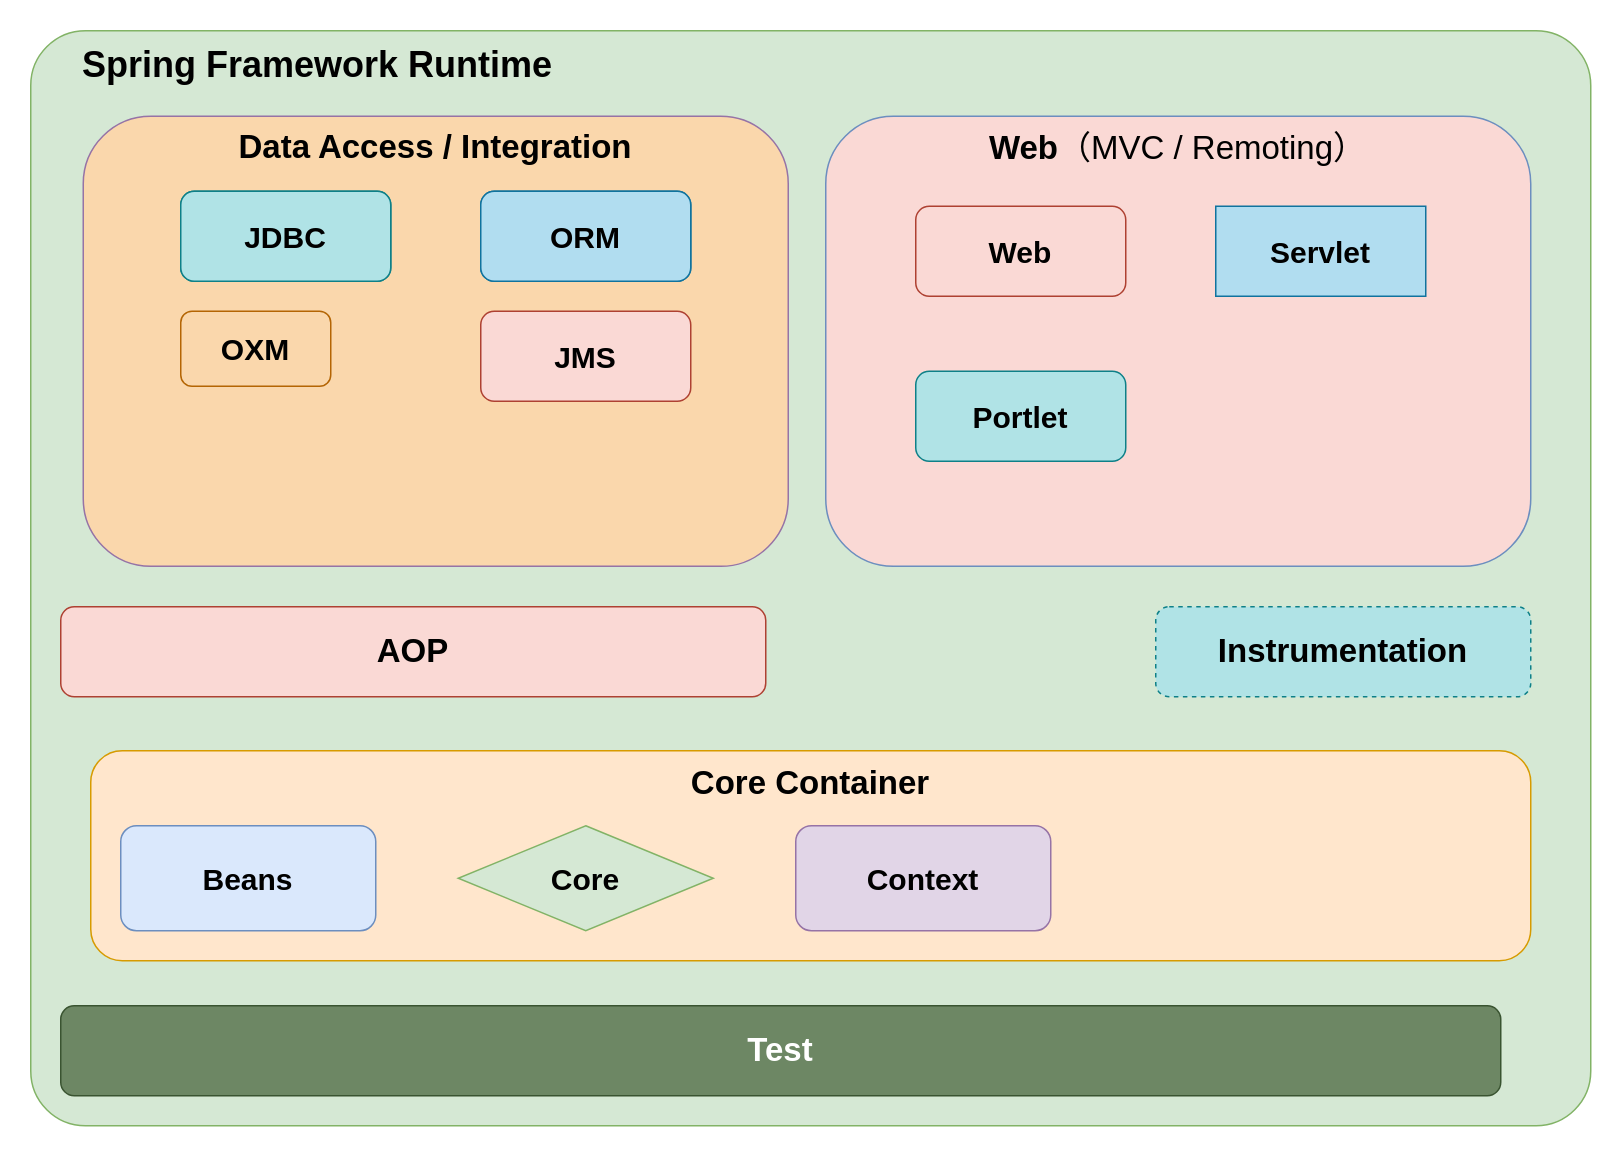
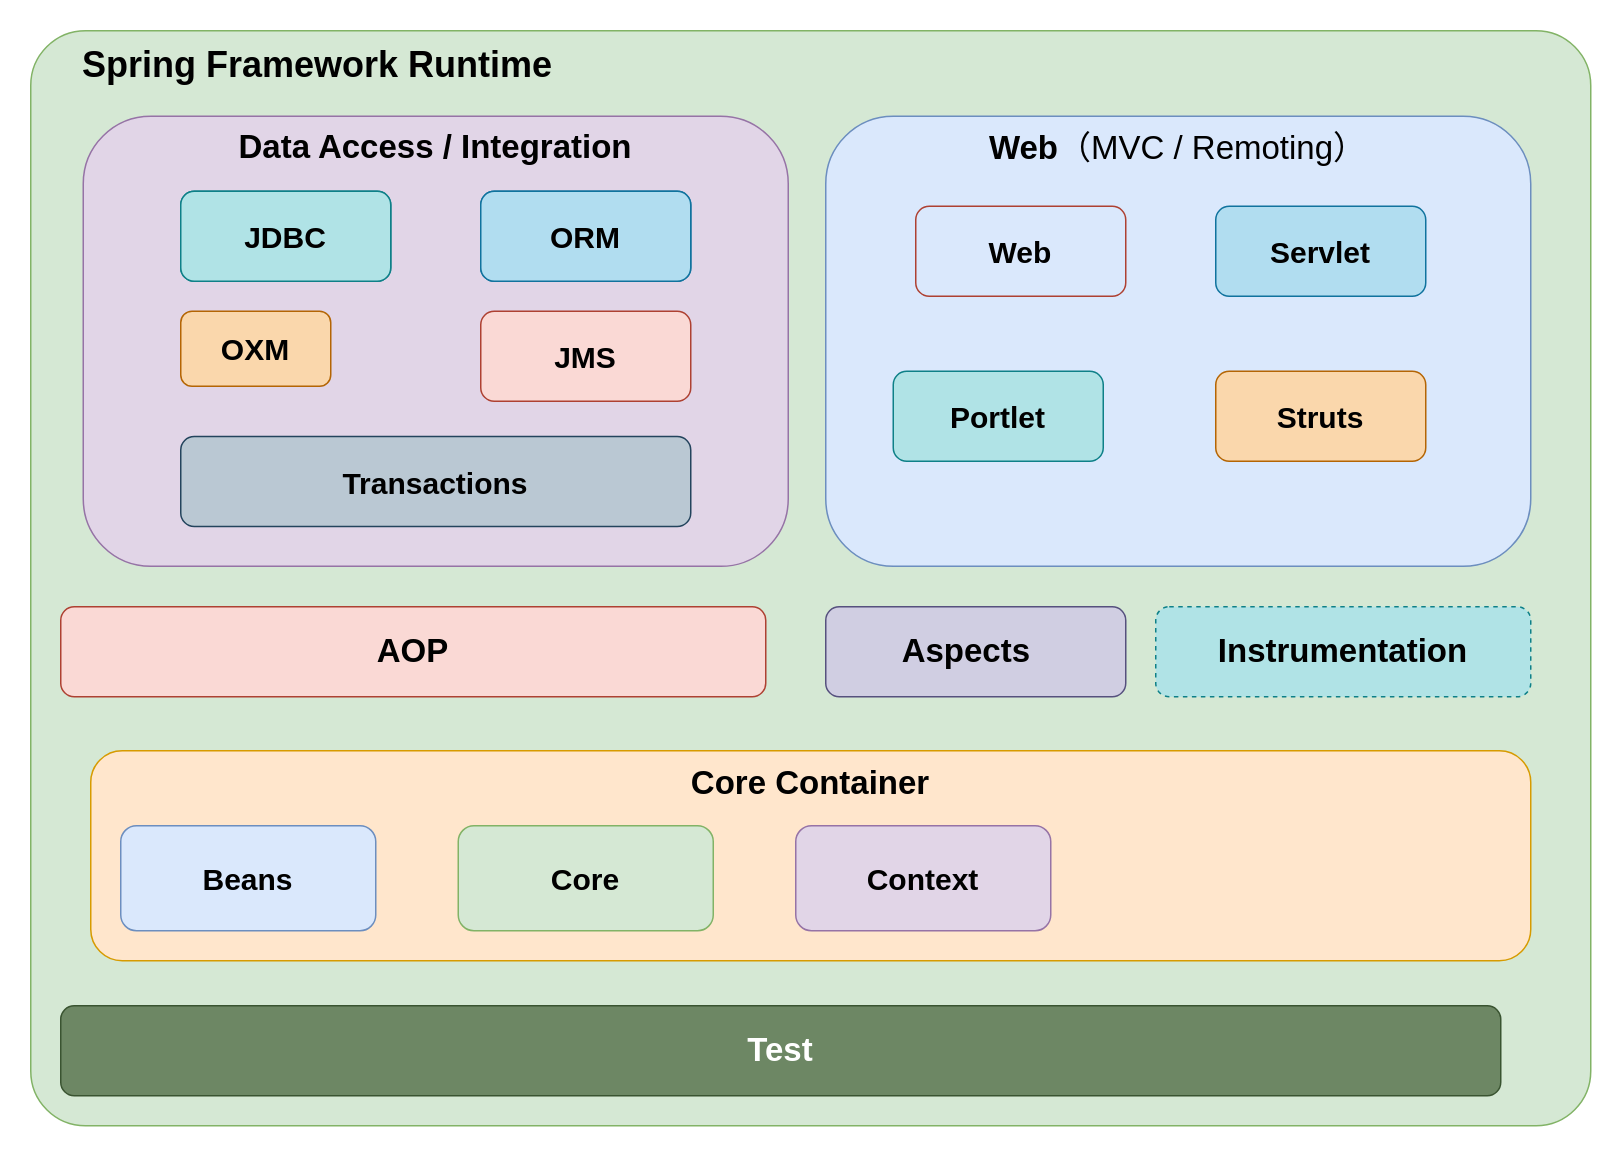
(1021, 251) -> (1021, 251)
(1321, 251) -> (1321, 251)
(436, 341) -> (436, 341)
(1178, 341) -> (1178, 341)
(1021, 416) -> (998, 416)
none -> (1321, 416)
none -> (436, 482)
none -> (976, 652)
(586, 878) -> (586, 878)
